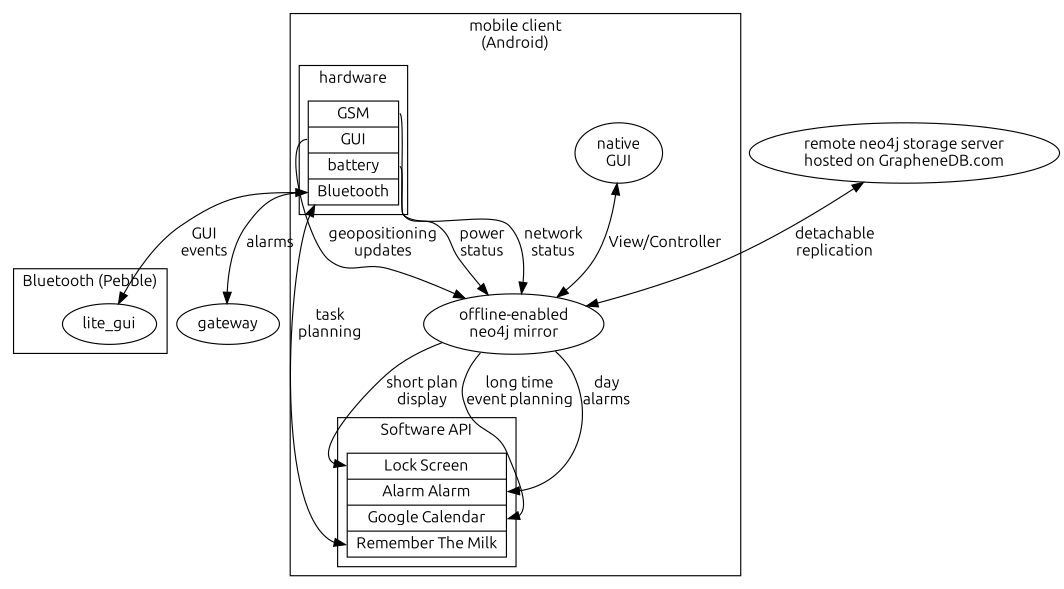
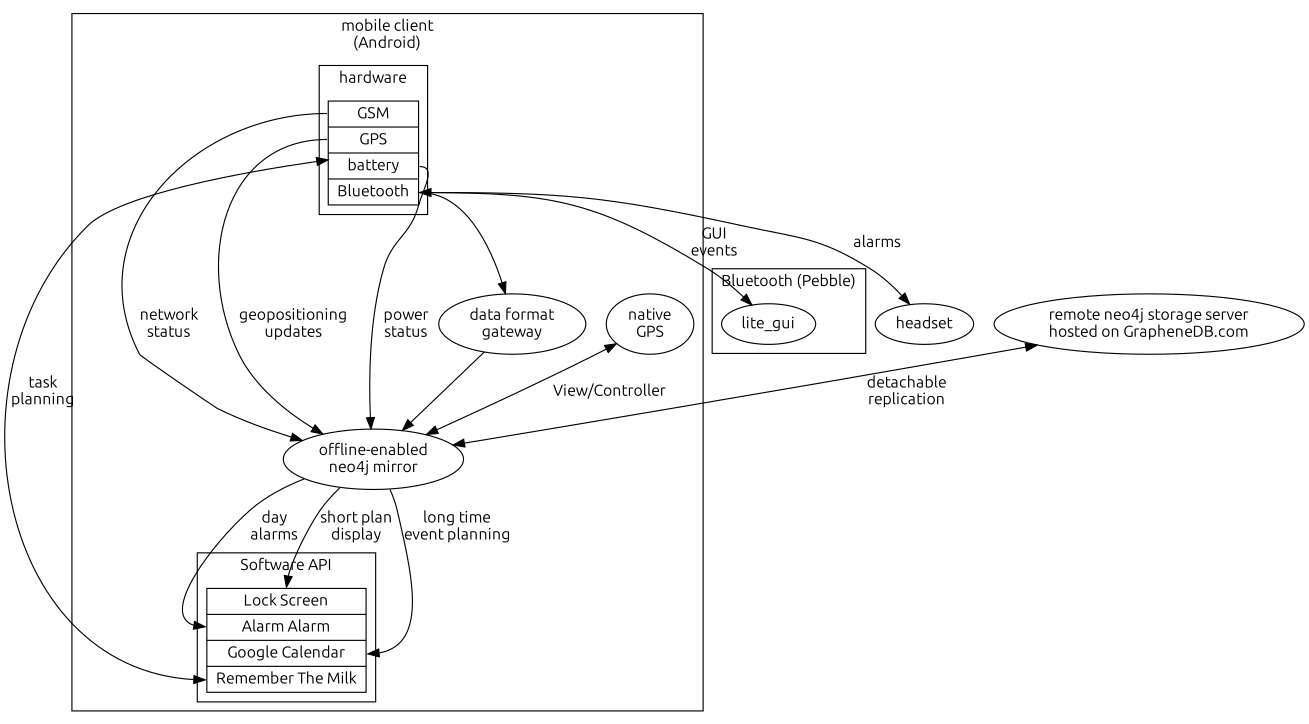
(353, 139) -> (373, 139)
(619, 153) -> (650, 324)
(228, 324) -> (924, 324)
none -> (512, 324)
